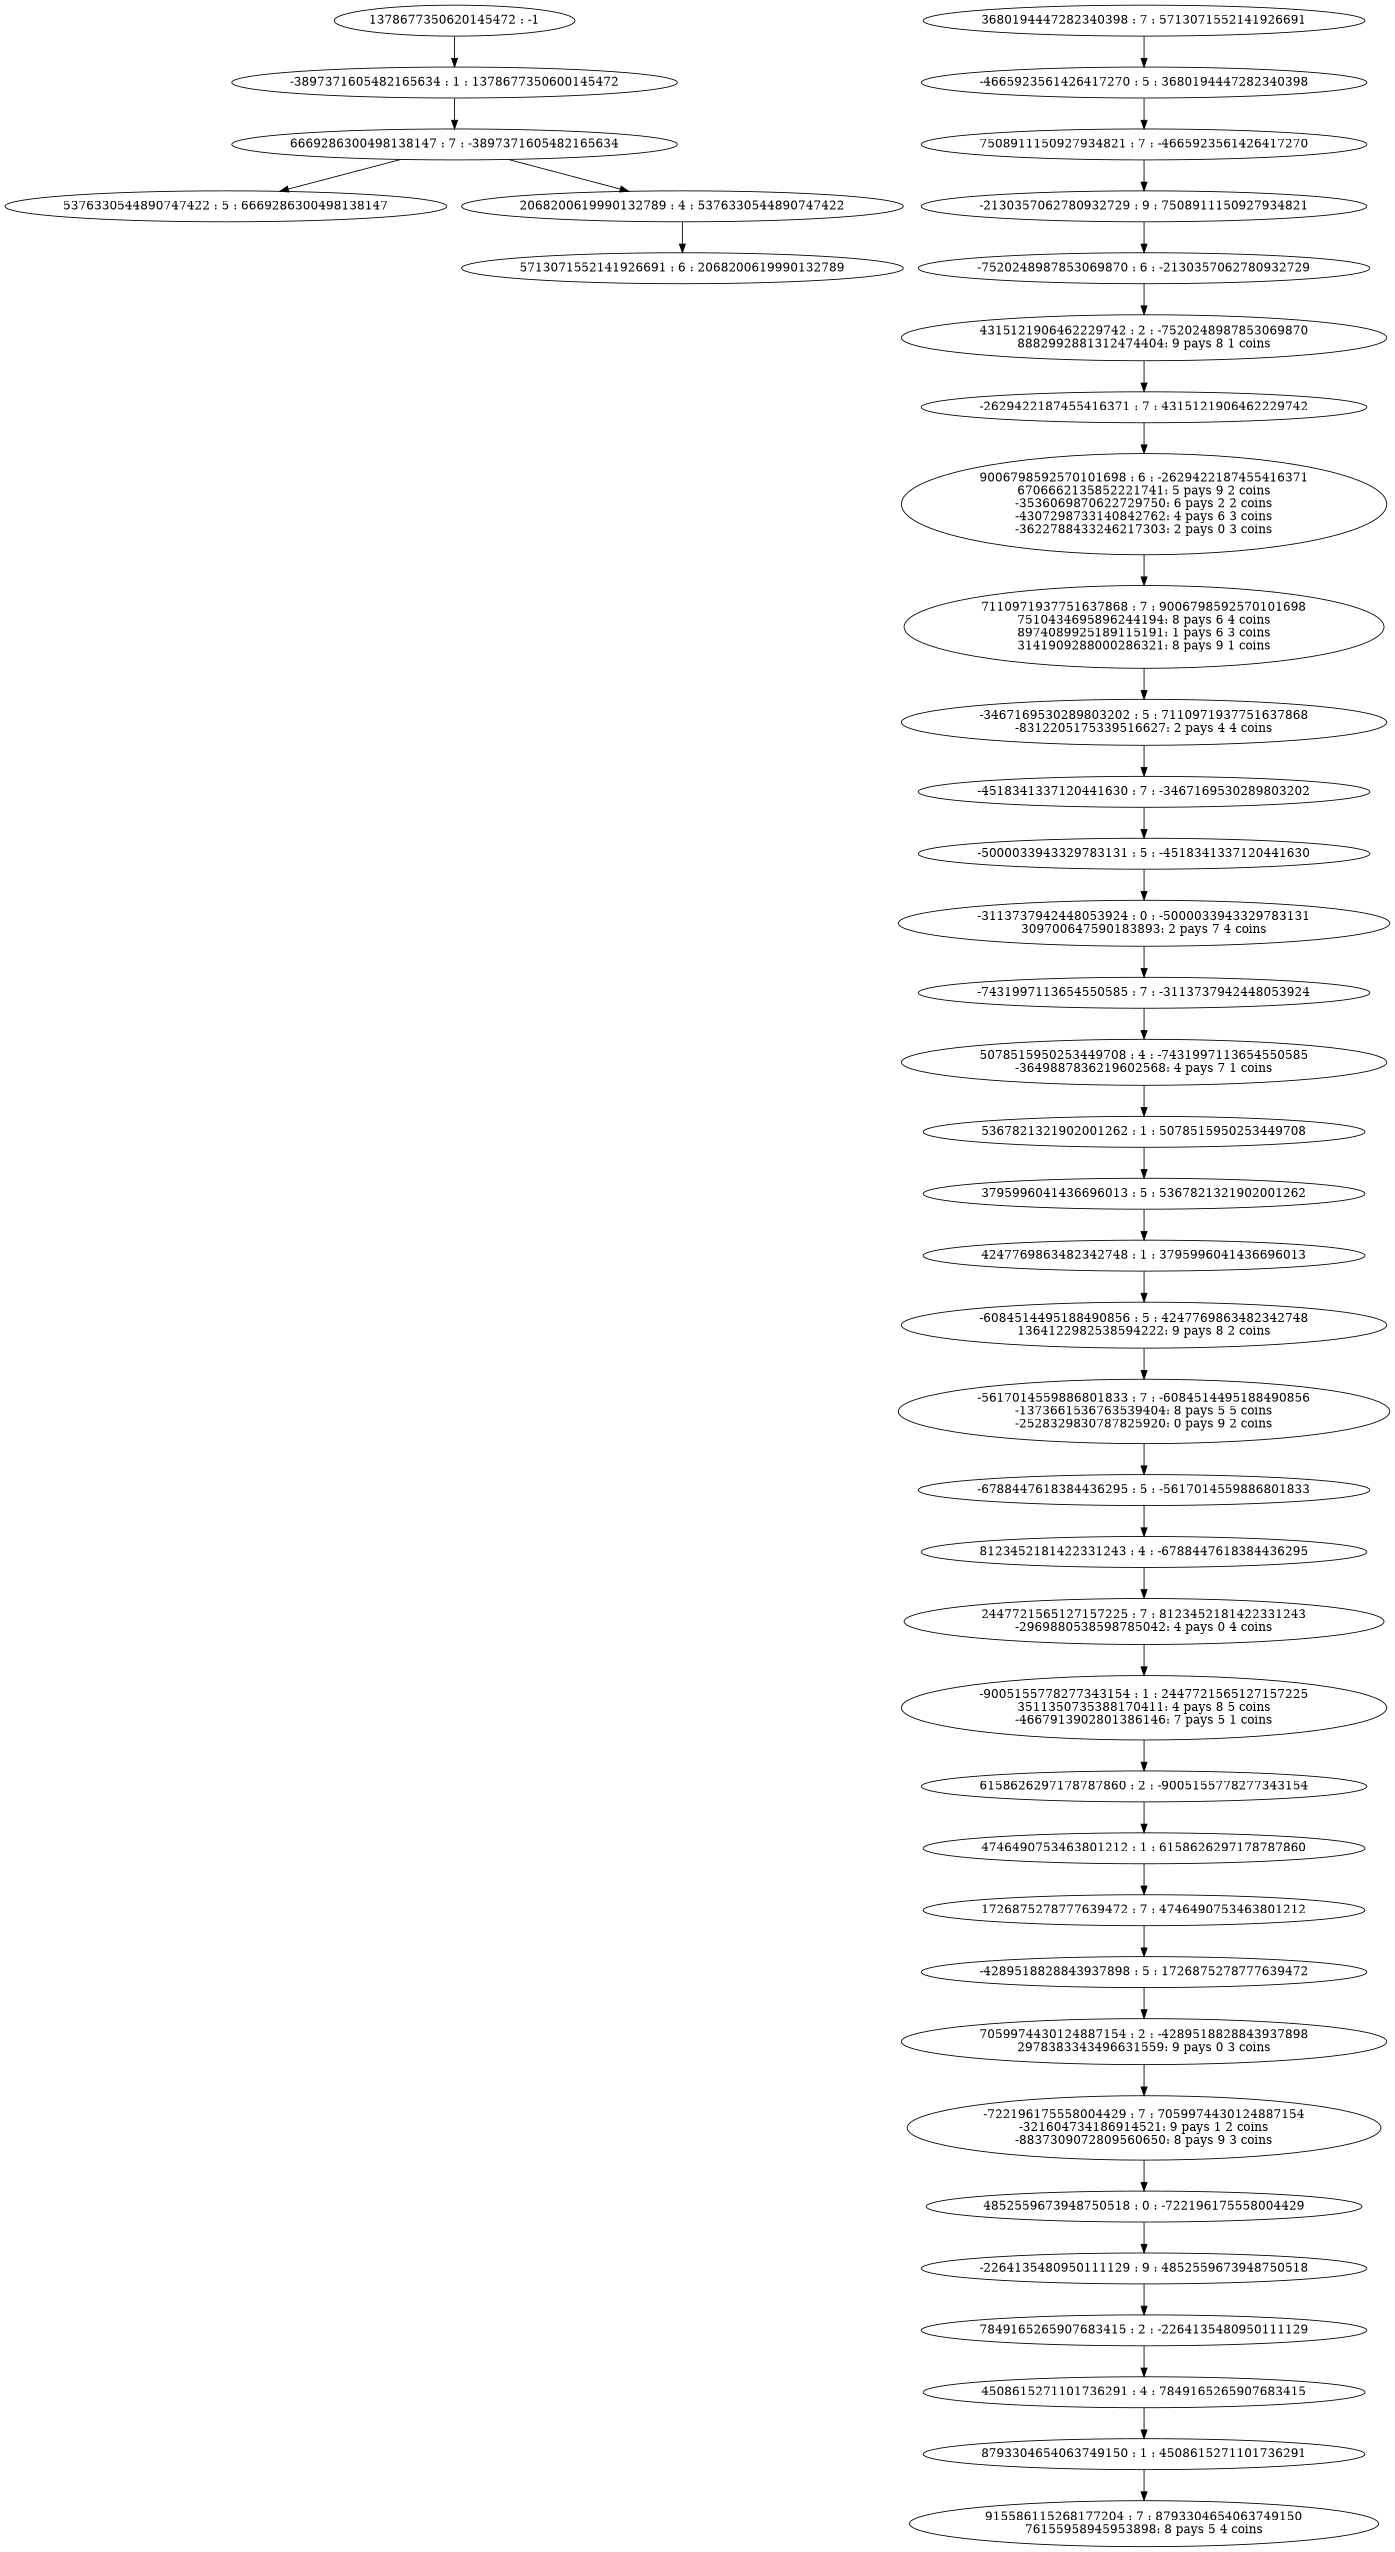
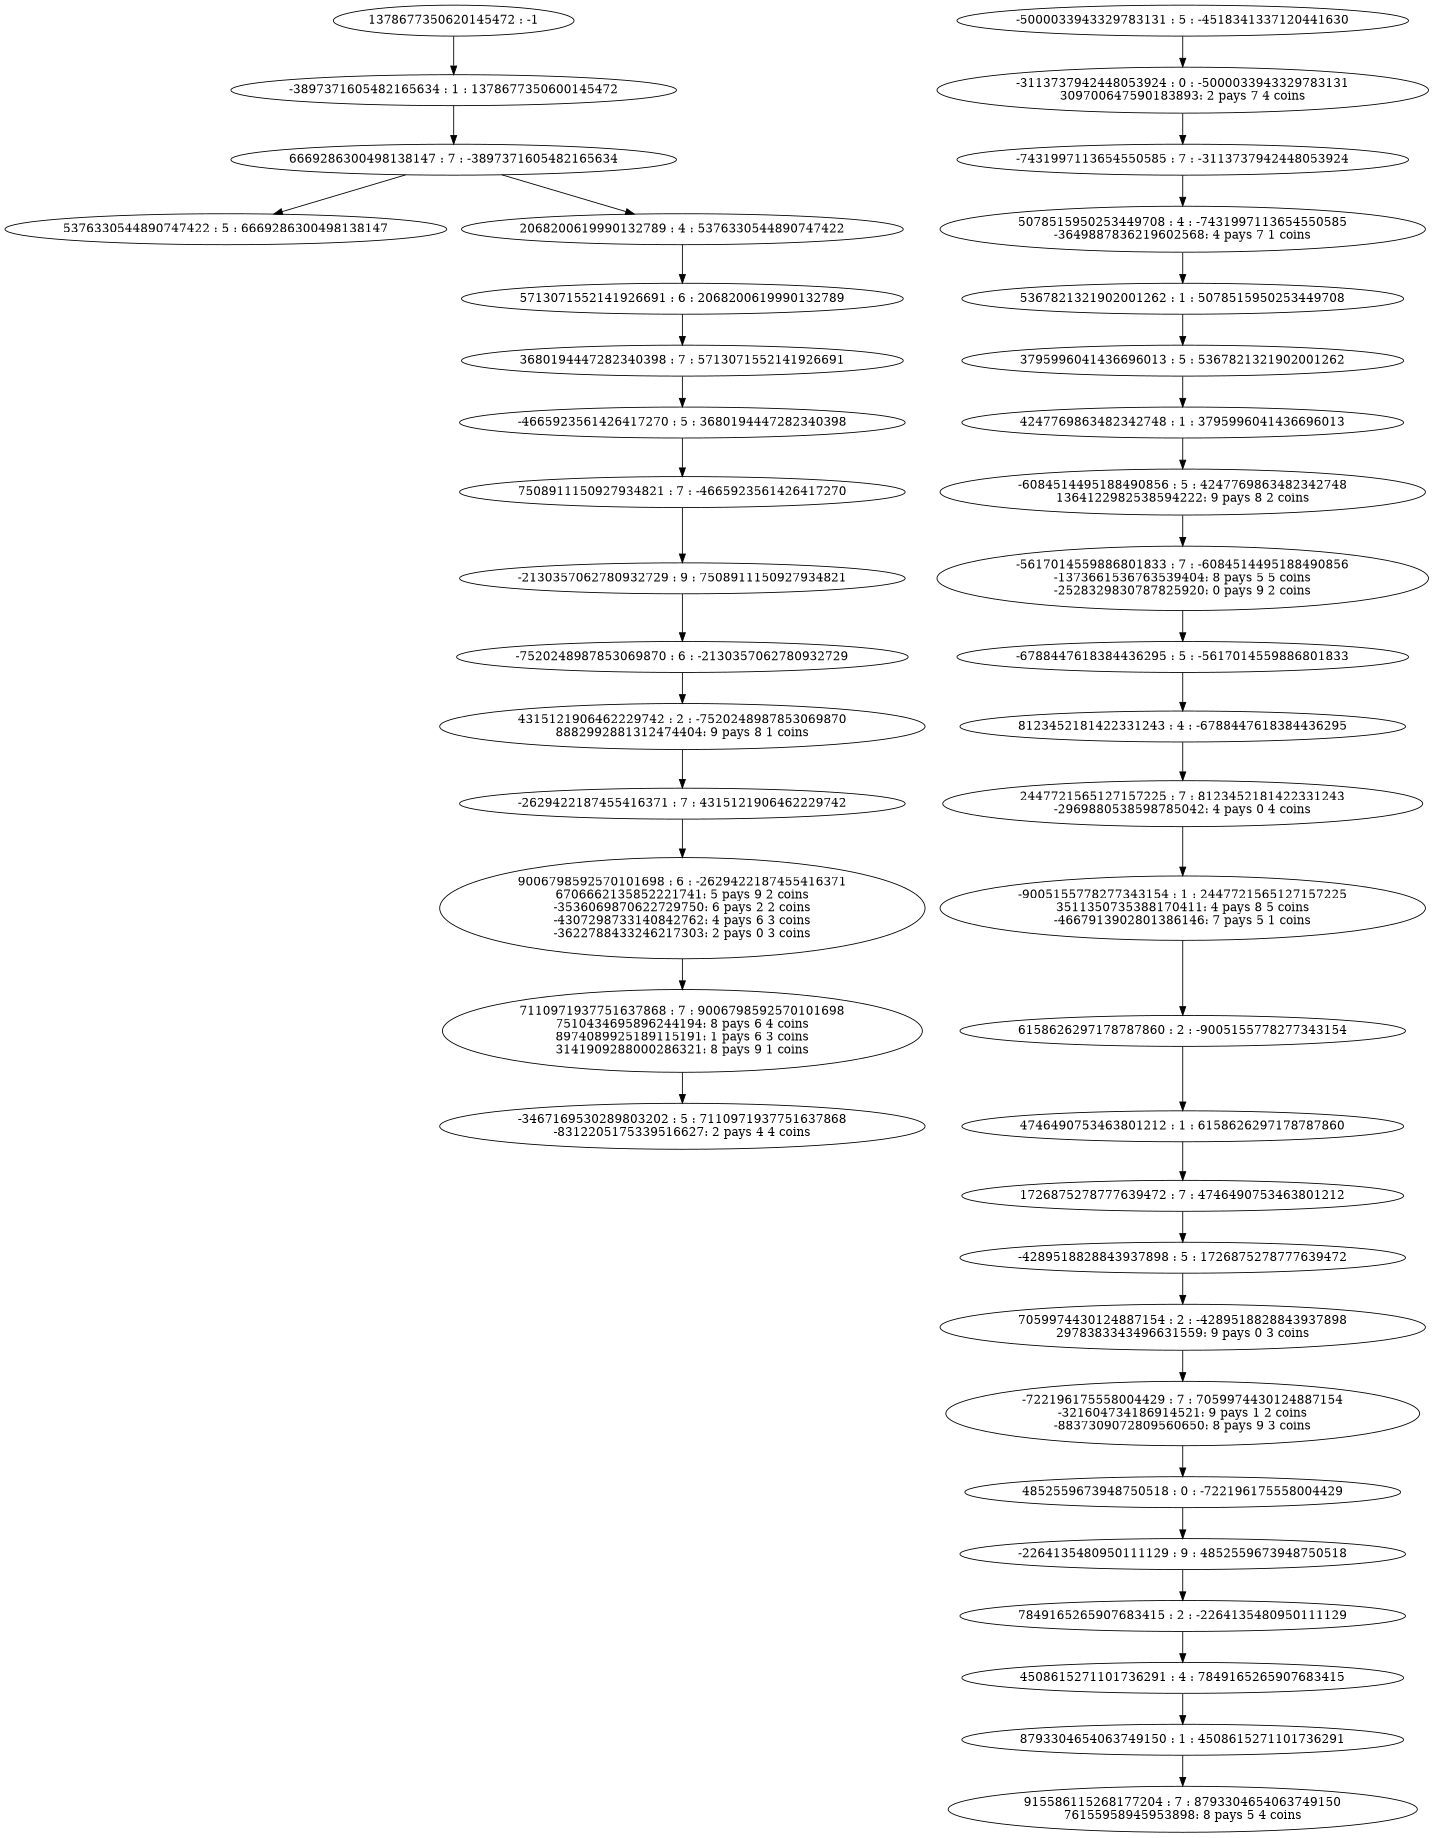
none -> (682, 325)
(1144, 792) -> none
